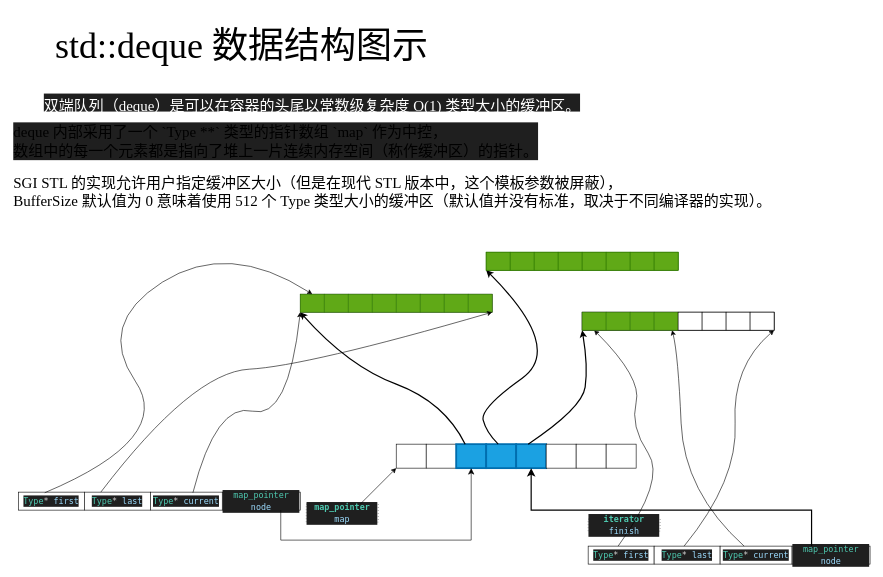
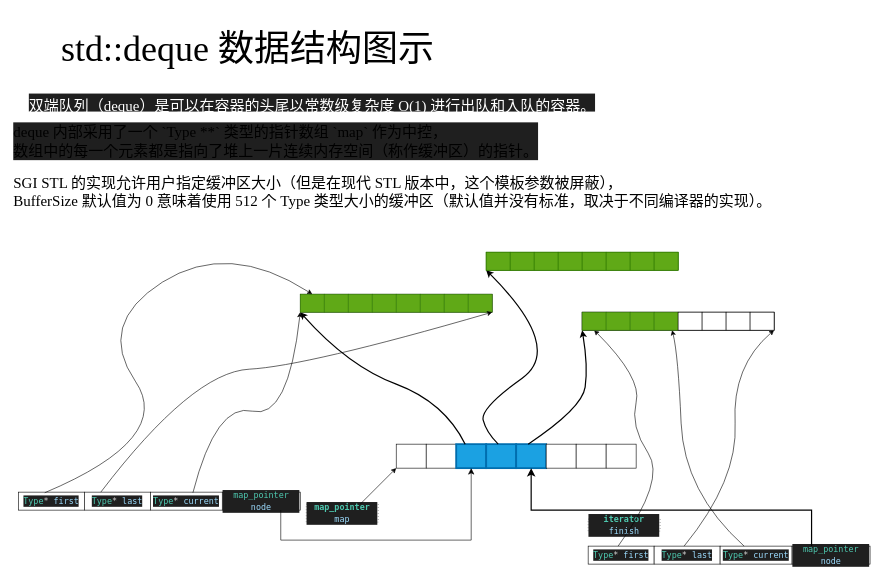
(242, 45) -> (248, 48)
(312, 102) -> (312, 102)
